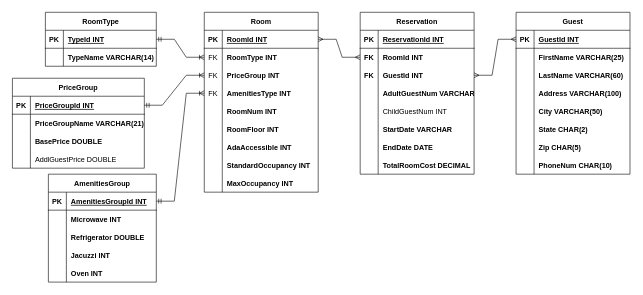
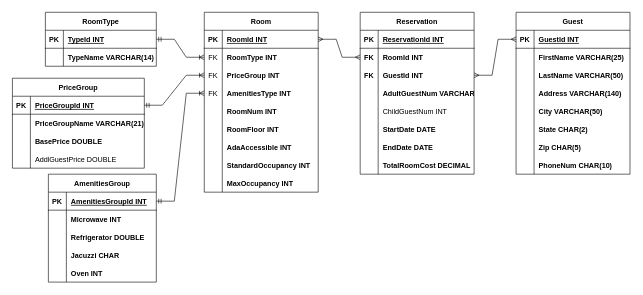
(578, 76) -> (578, 76)
(578, 94) -> (578, 94)
(416, 130) -> (410, 130)
(91, 256) -> (93, 256)
